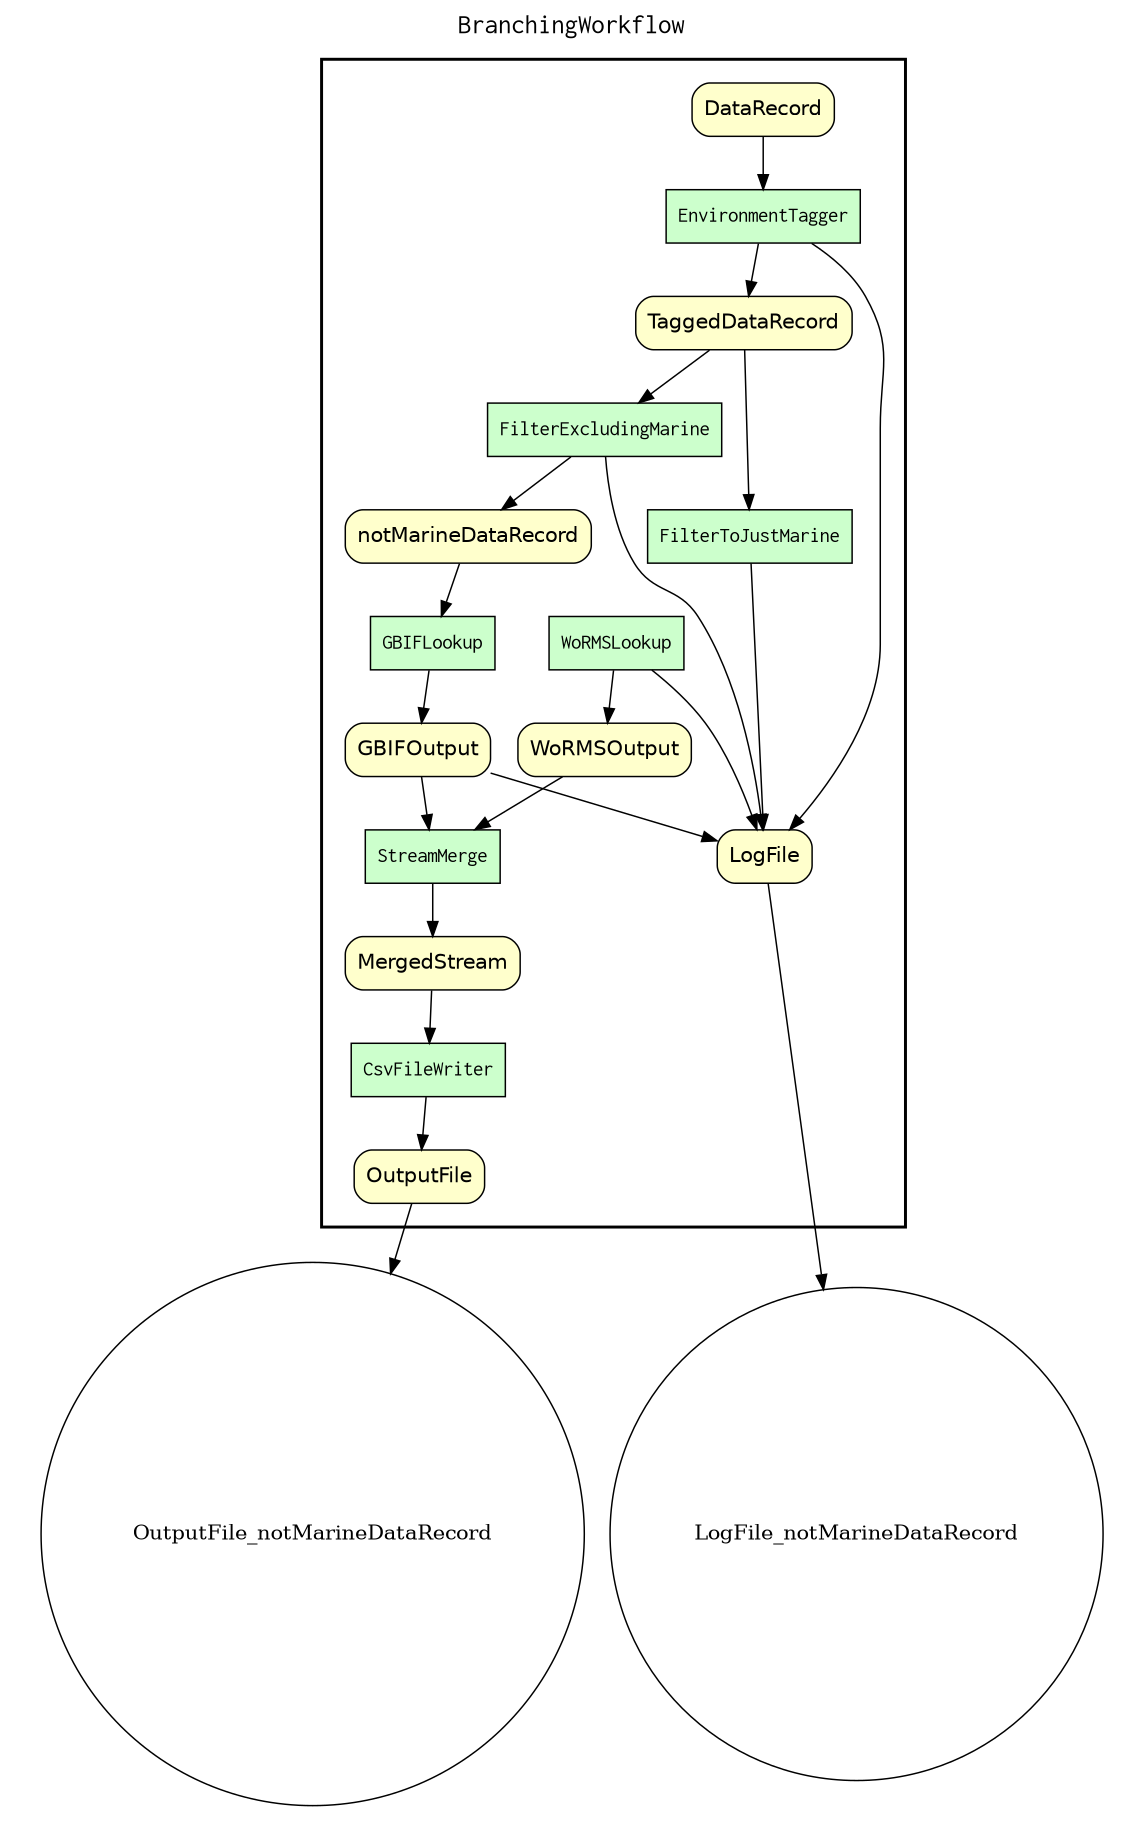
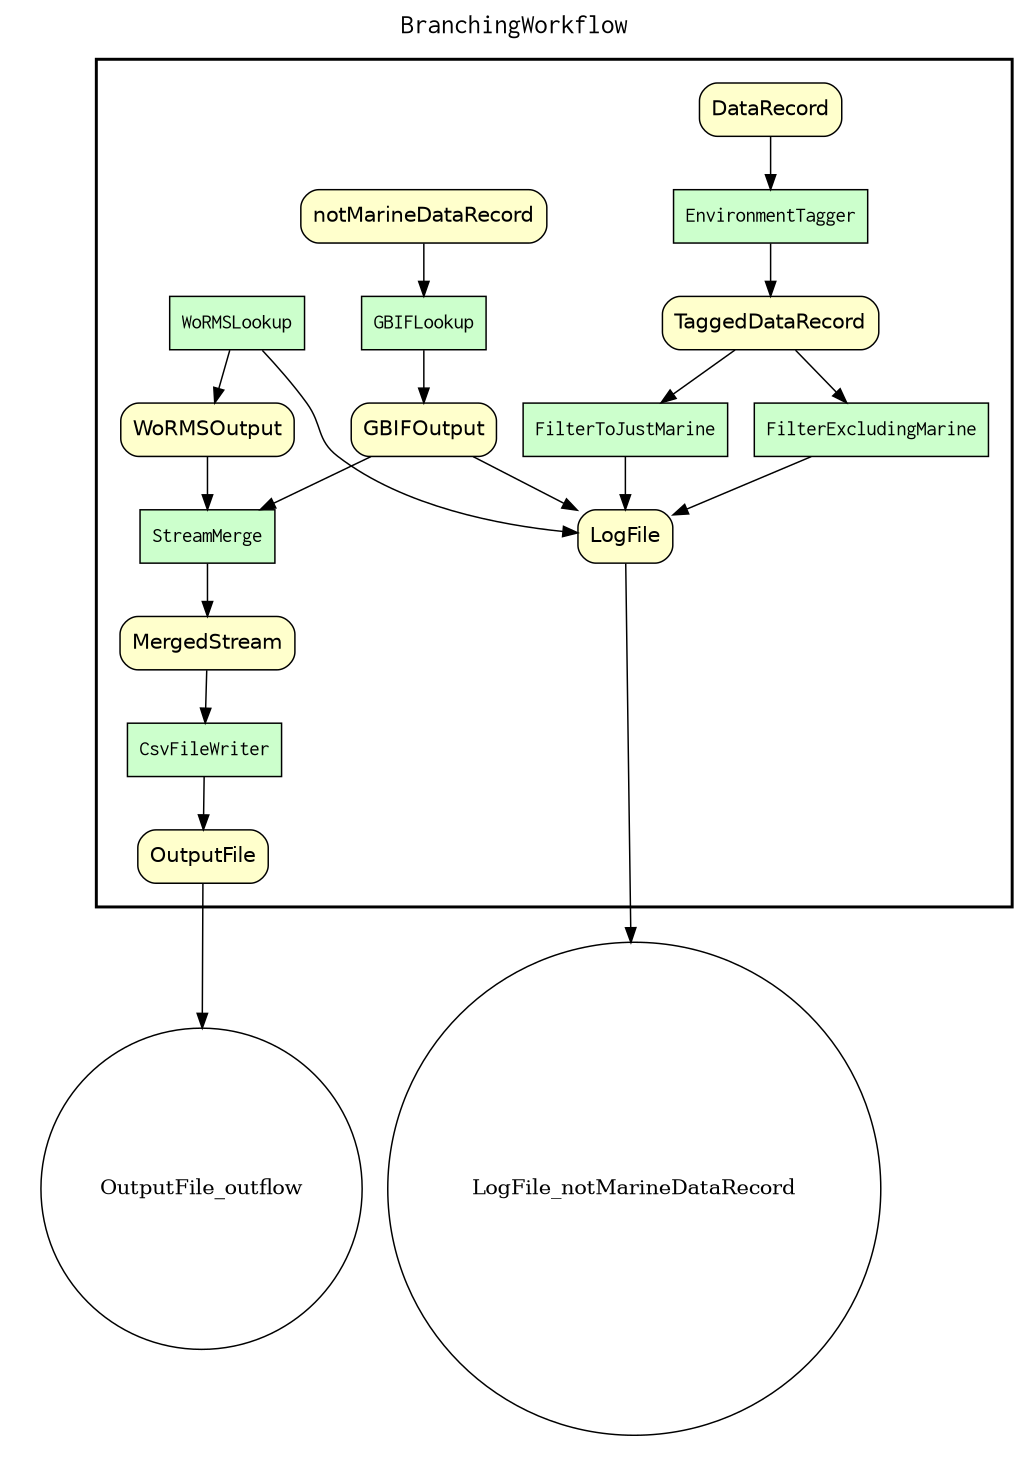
(542, 479) -> none
(880, 528) -> none
(313, 1534) -> (202, 1189)
